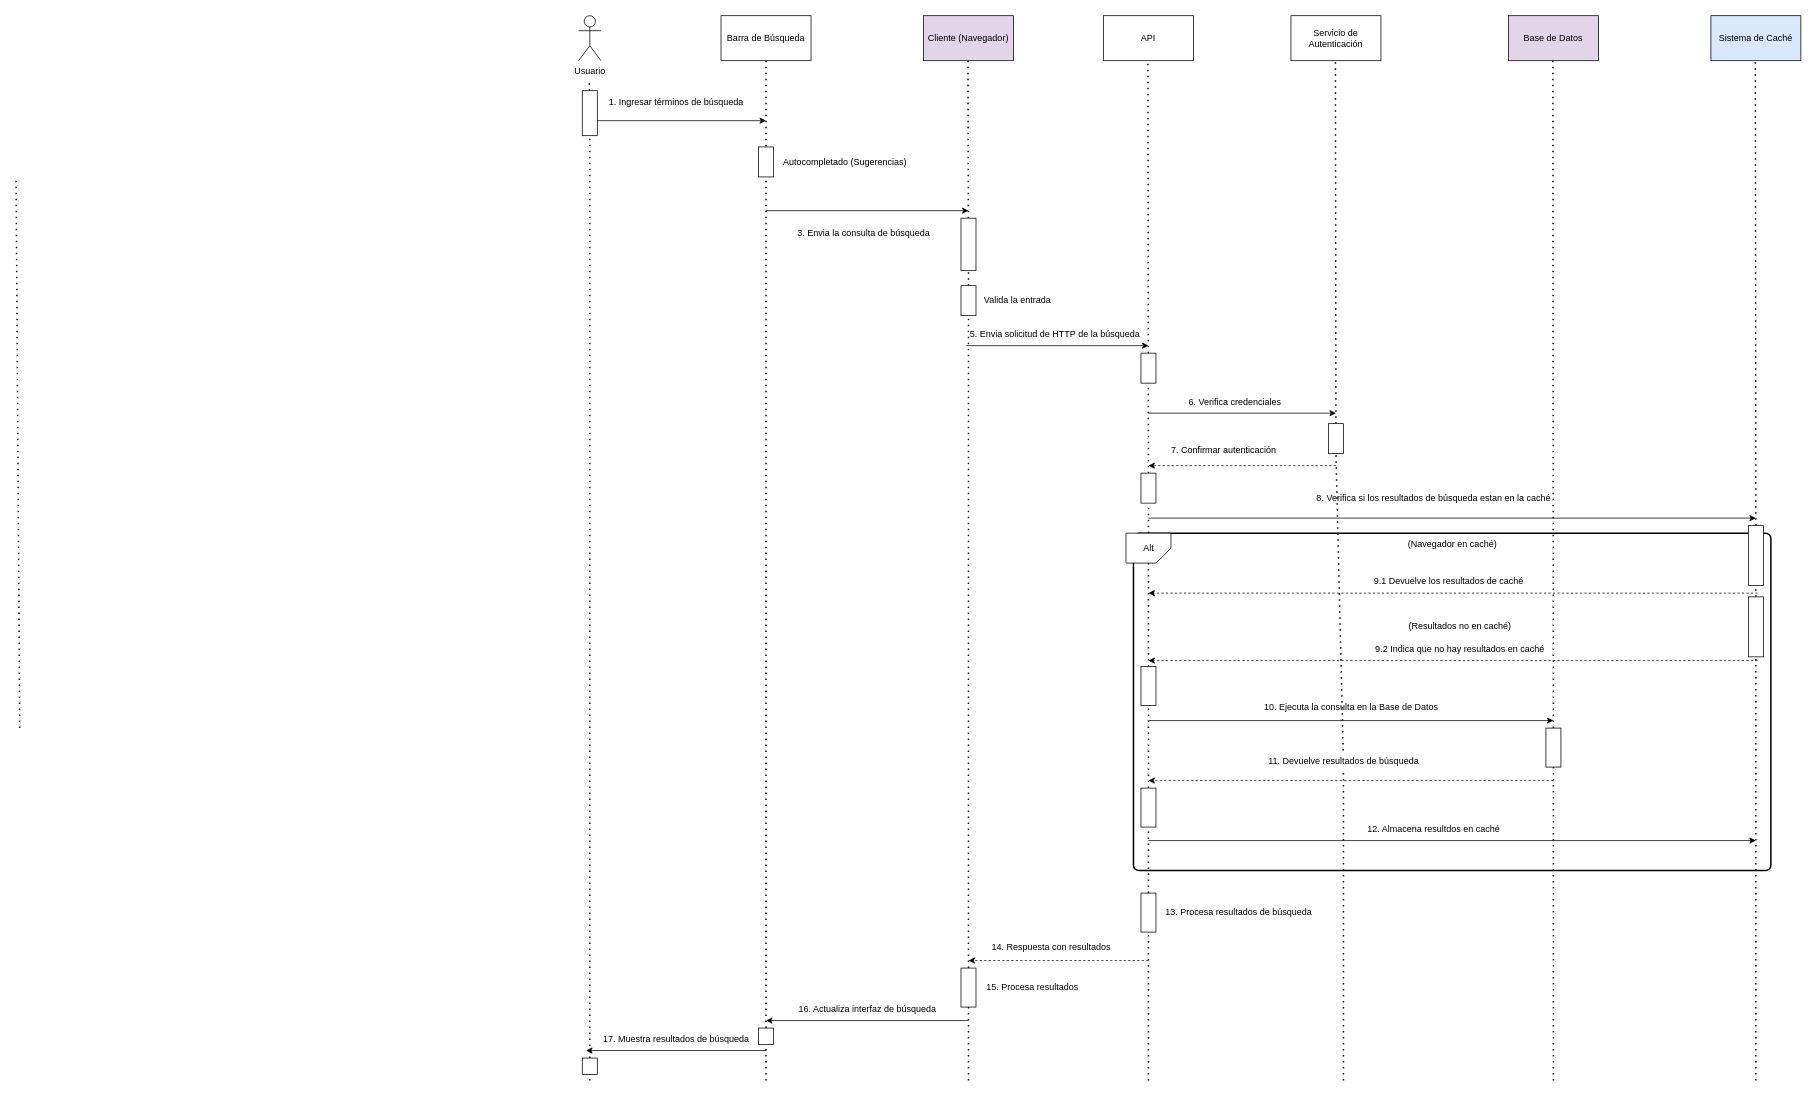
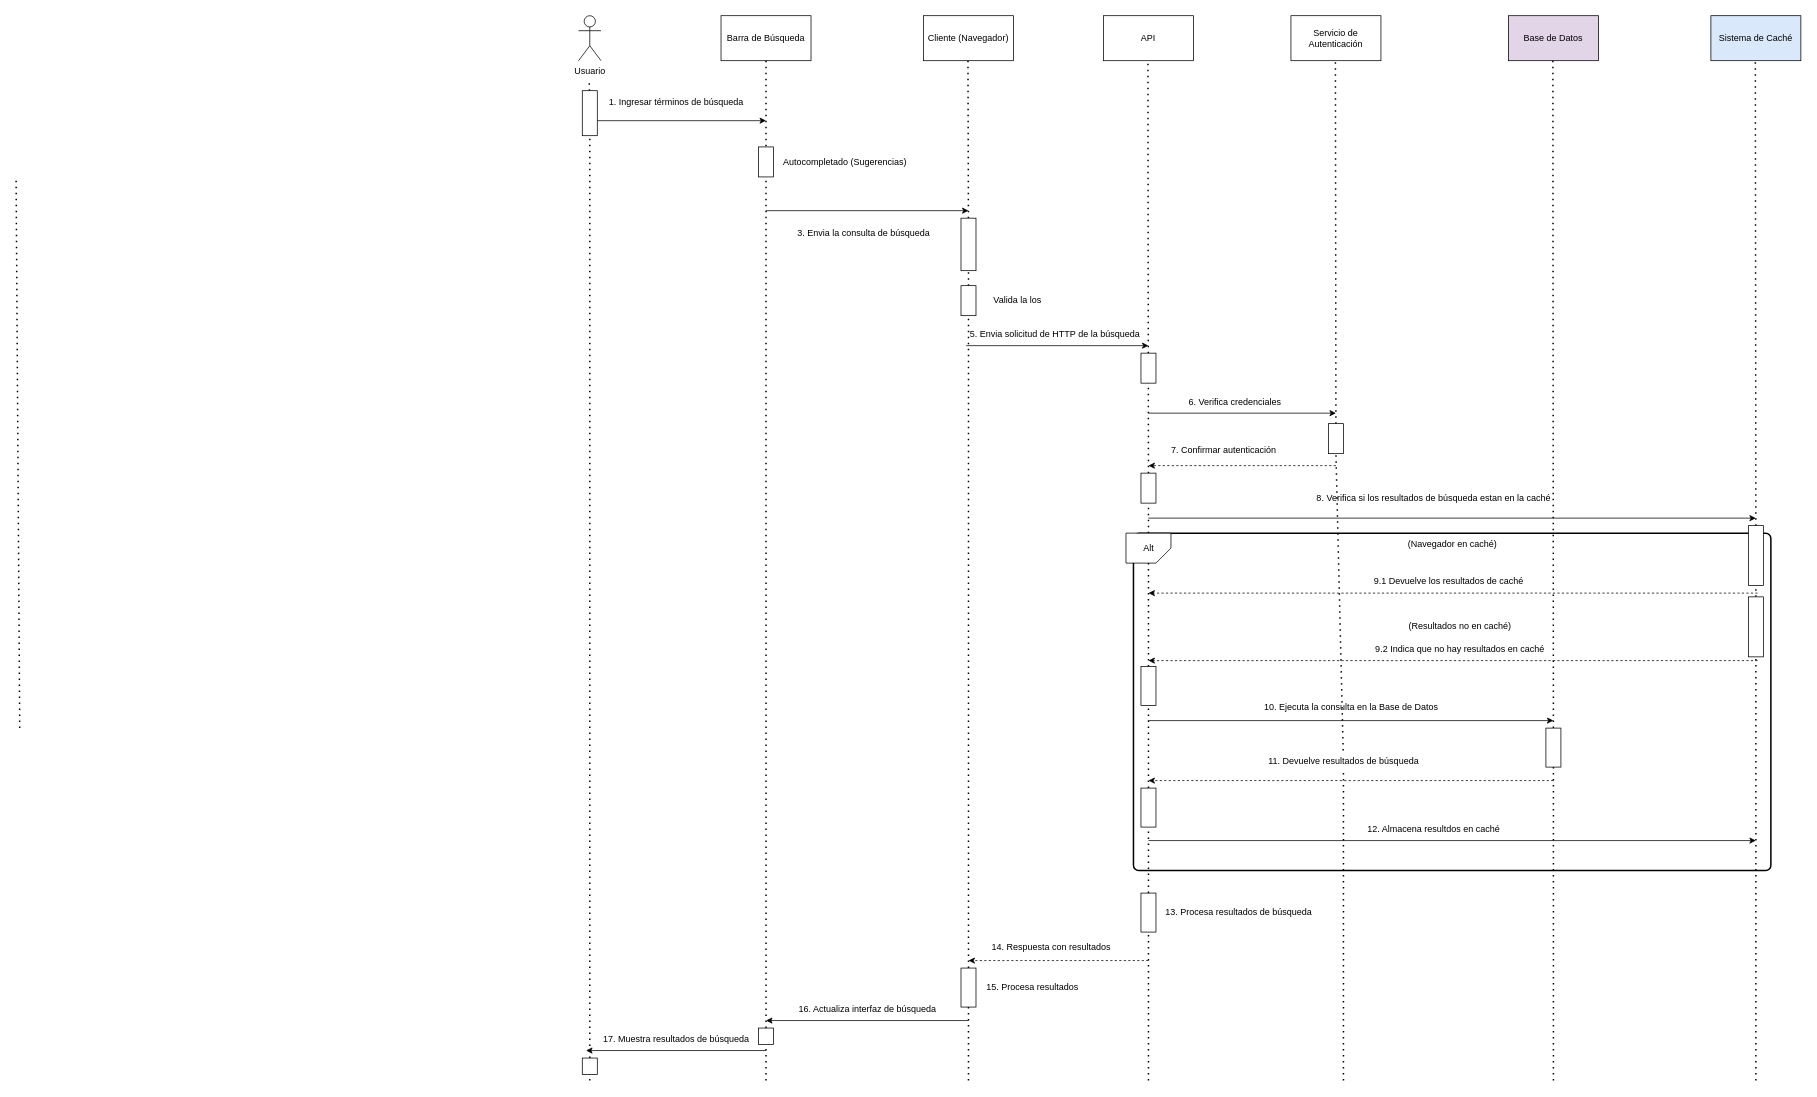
(969, 38) -> (969, 38)
(1018, 300) -> (1018, 300)
